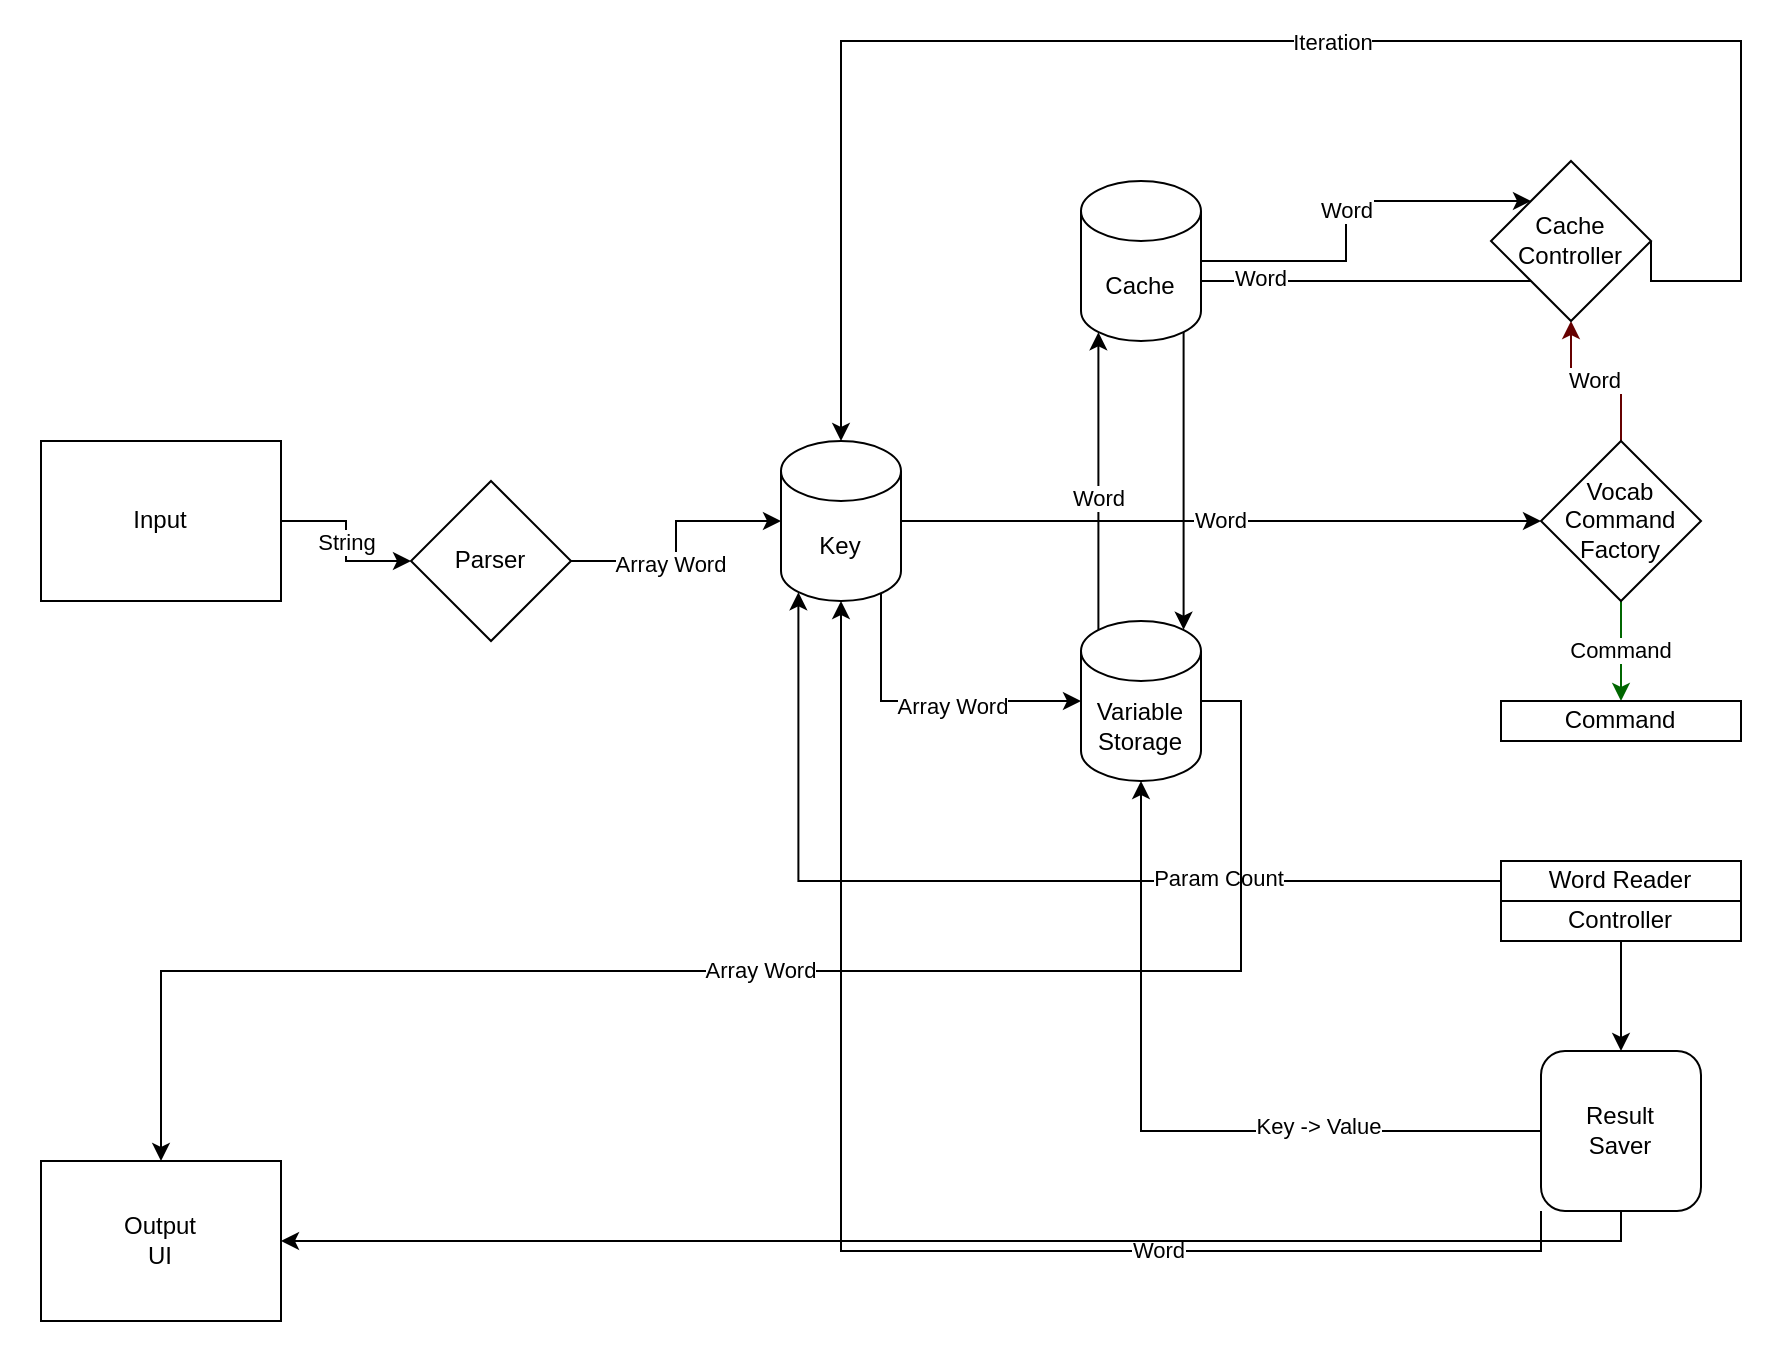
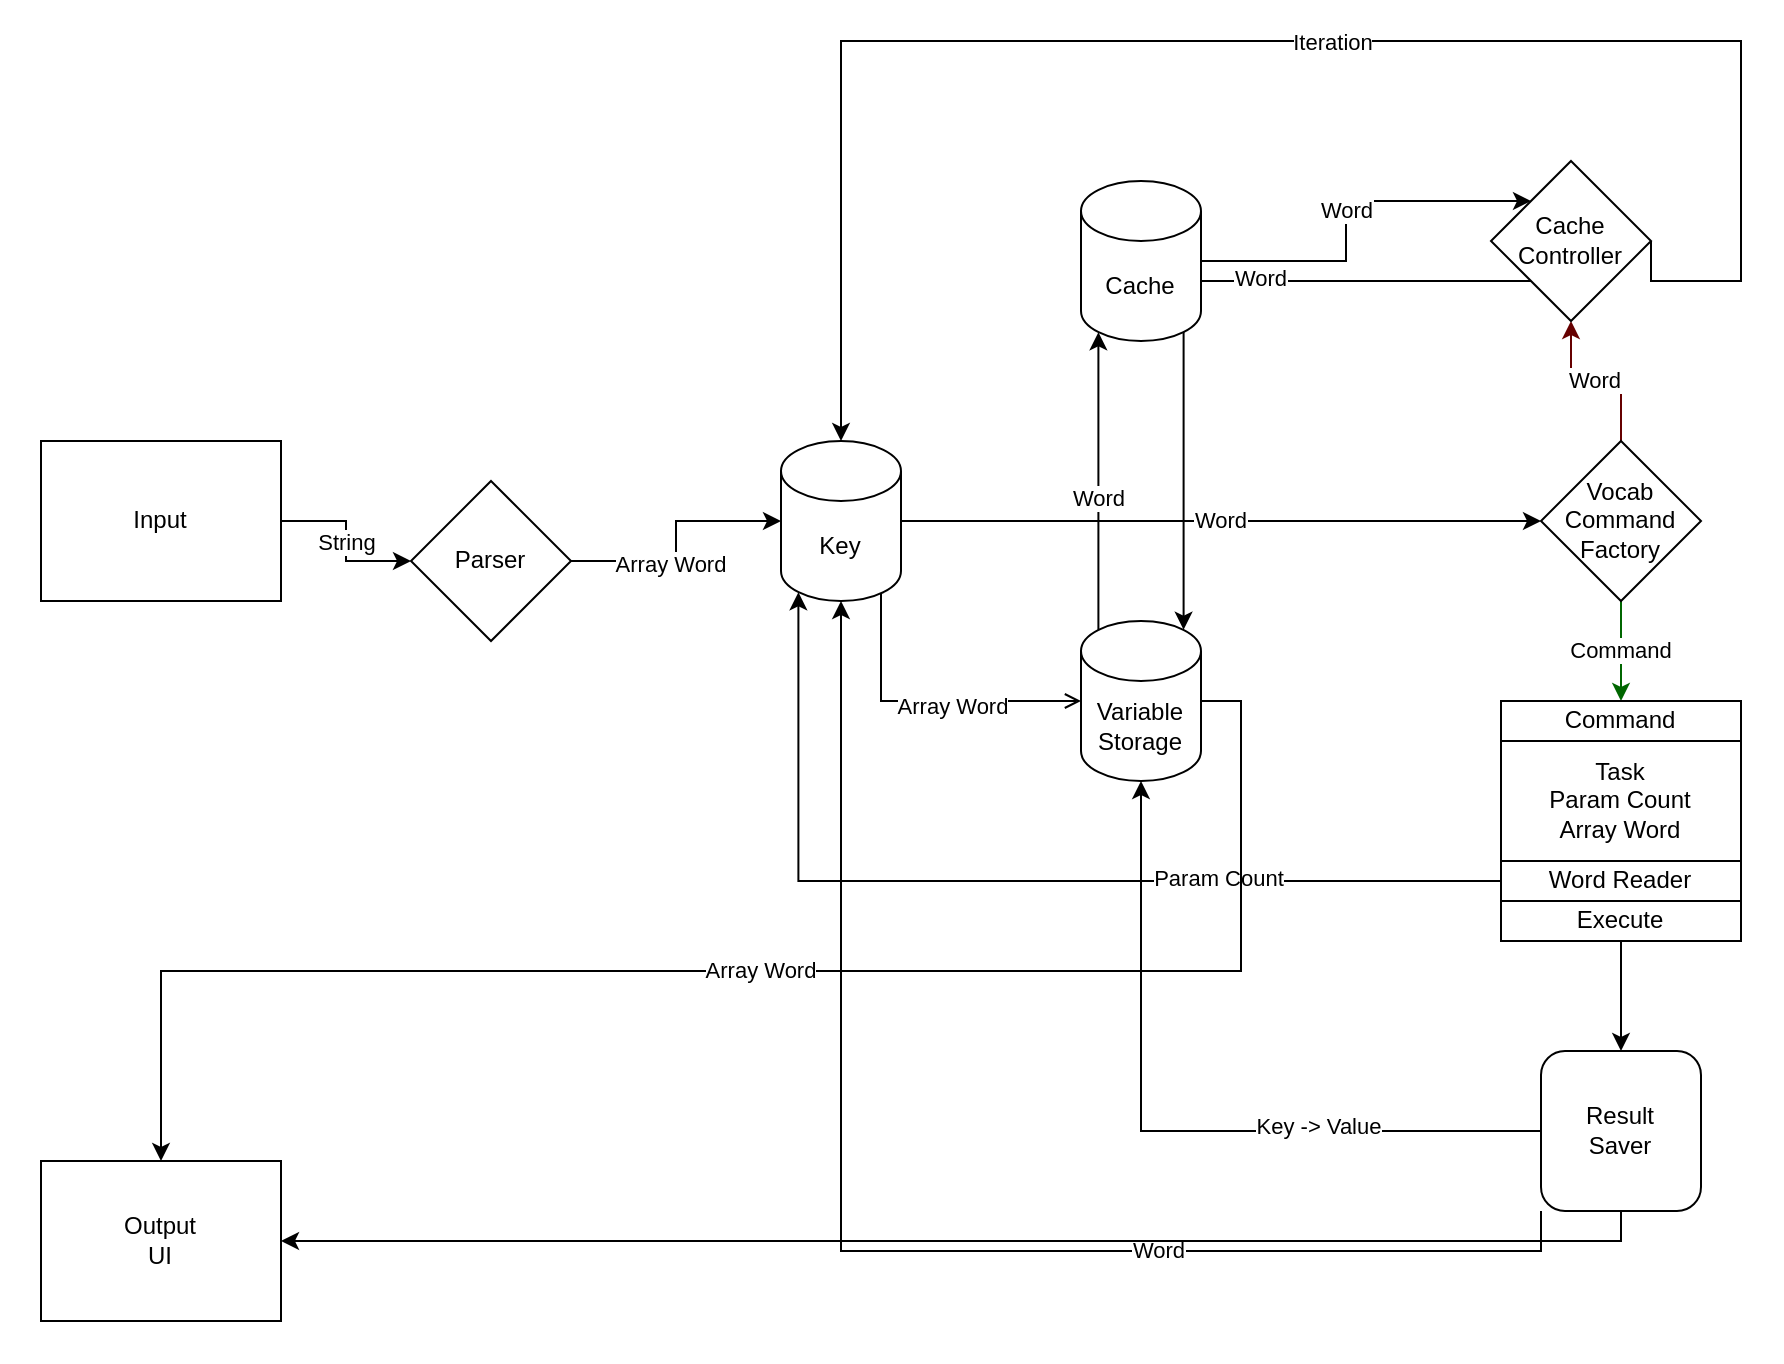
(1066, 701) -> (1068, 701)
none -> (1621, 801)
(1621, 921) -> (1621, 921)
